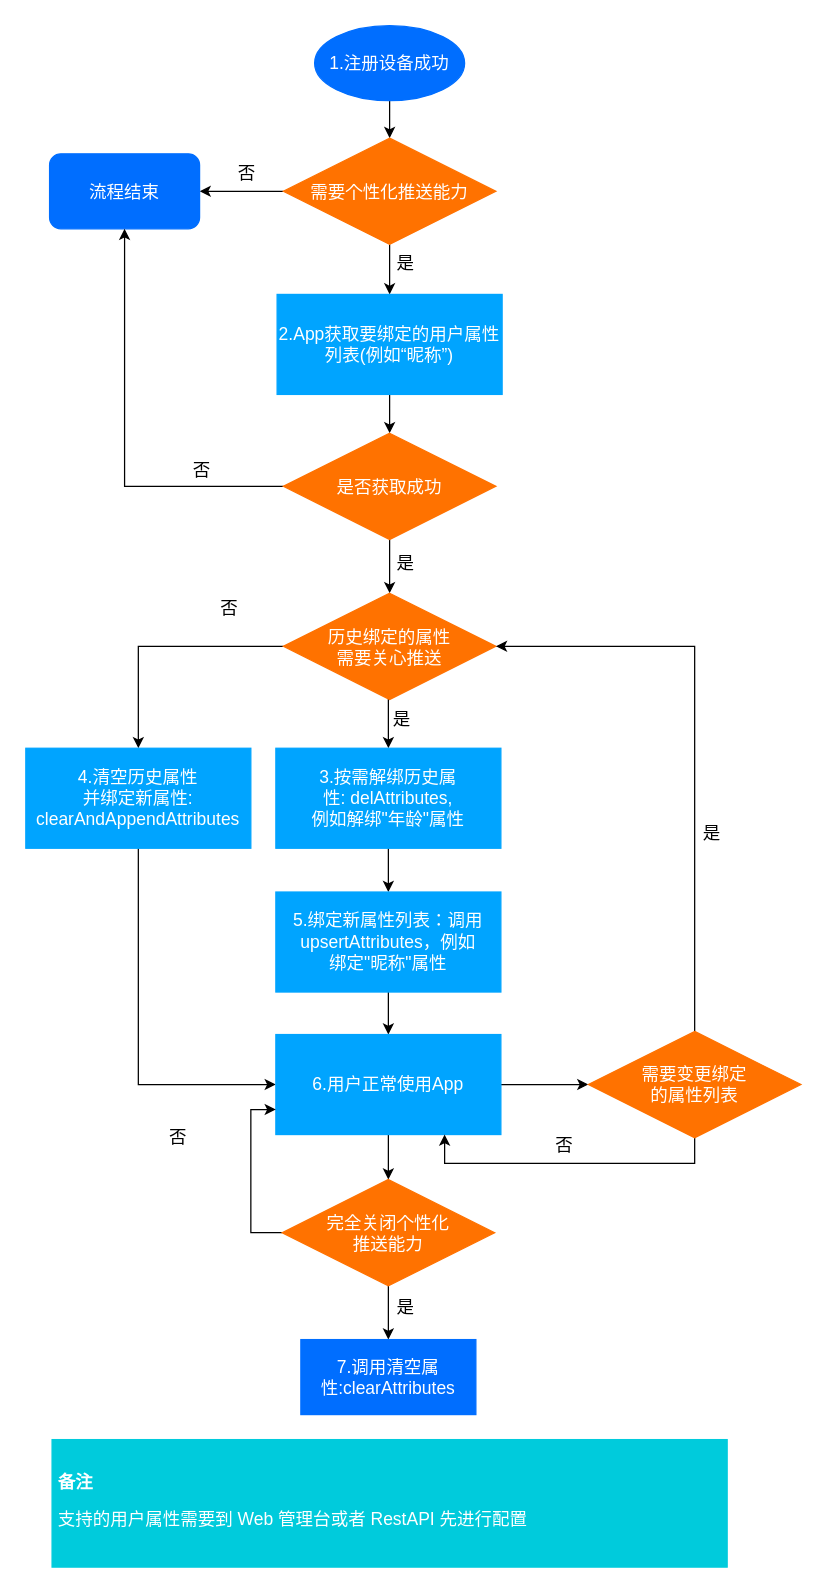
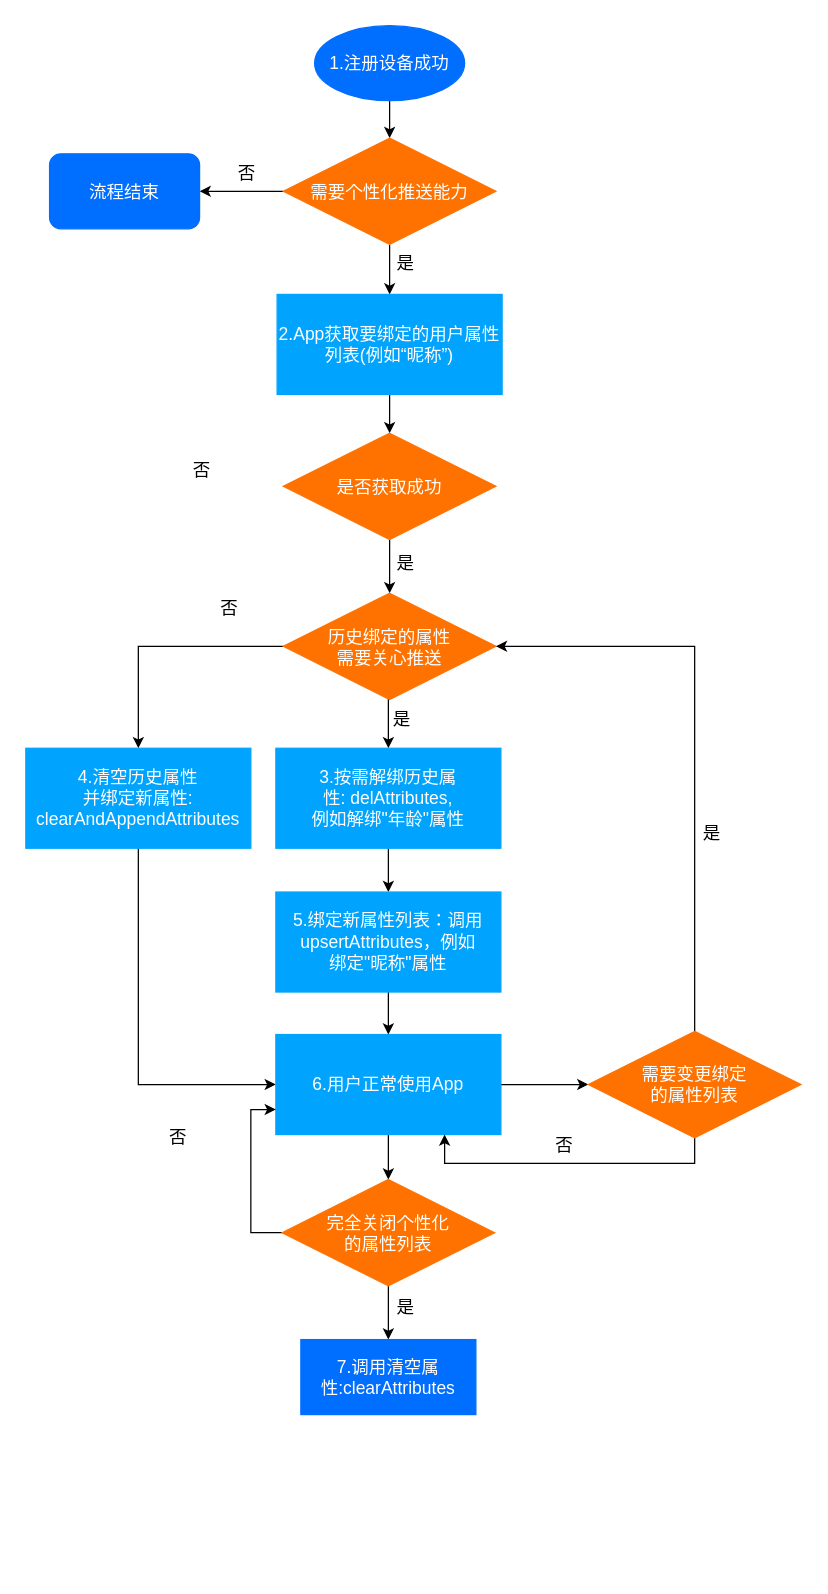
(124, 441) -> none
(388, 1233) -> (388, 1233)
(389, 1503) -> none
